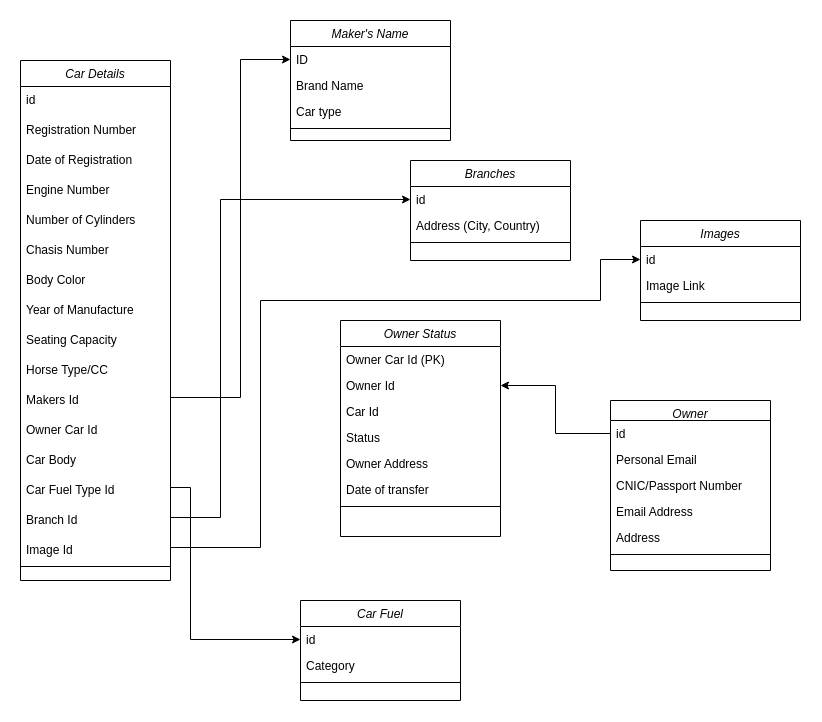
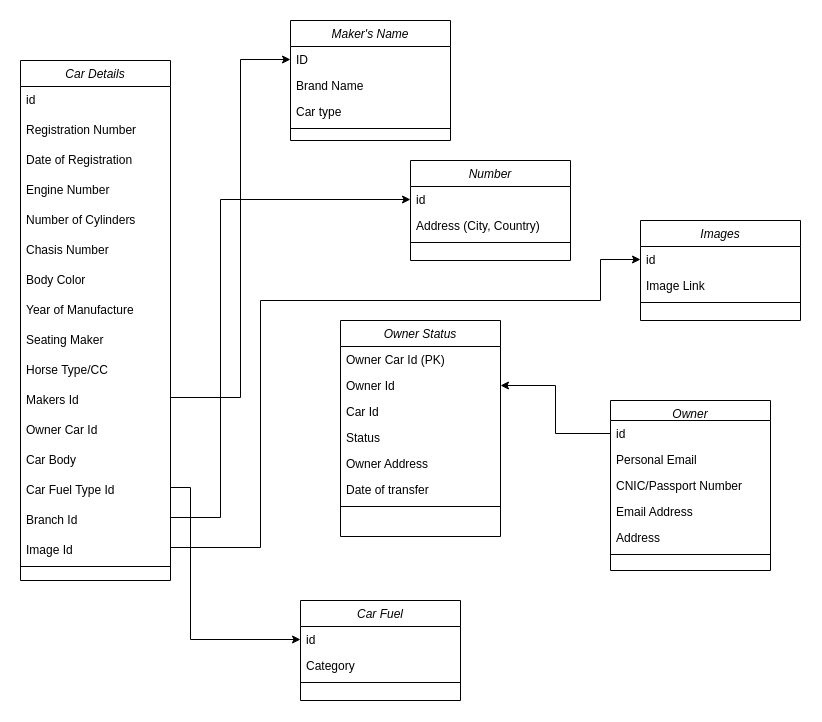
(490, 174) -> (490, 174)
(76, 341) -> (67, 341)
